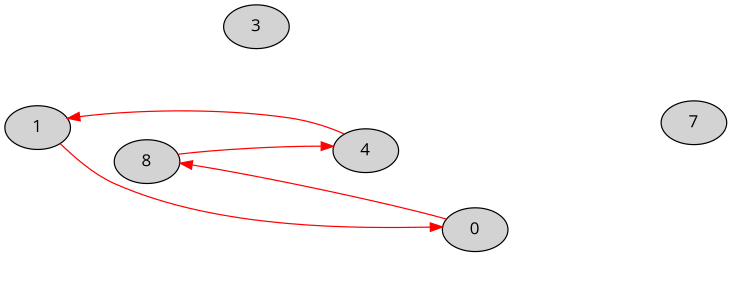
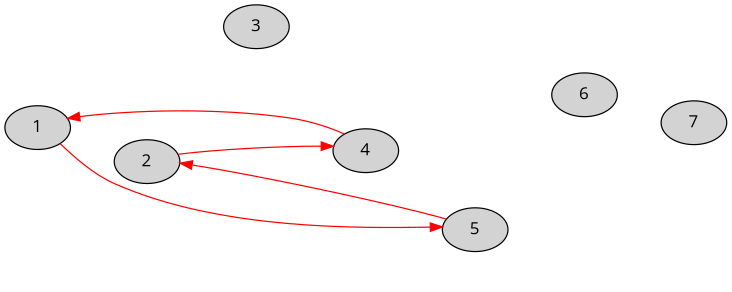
none -> (585, 95)
(147, 162) -> (147, 162)
(475, 230) -> (475, 230)
